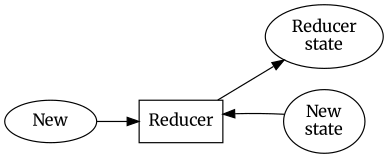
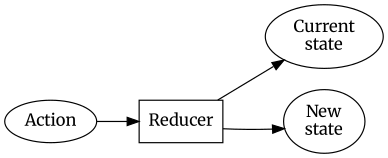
(324, 37) -> (324, 37)
(260, 114) -> (248, 129)
(51, 121) -> (51, 121)
